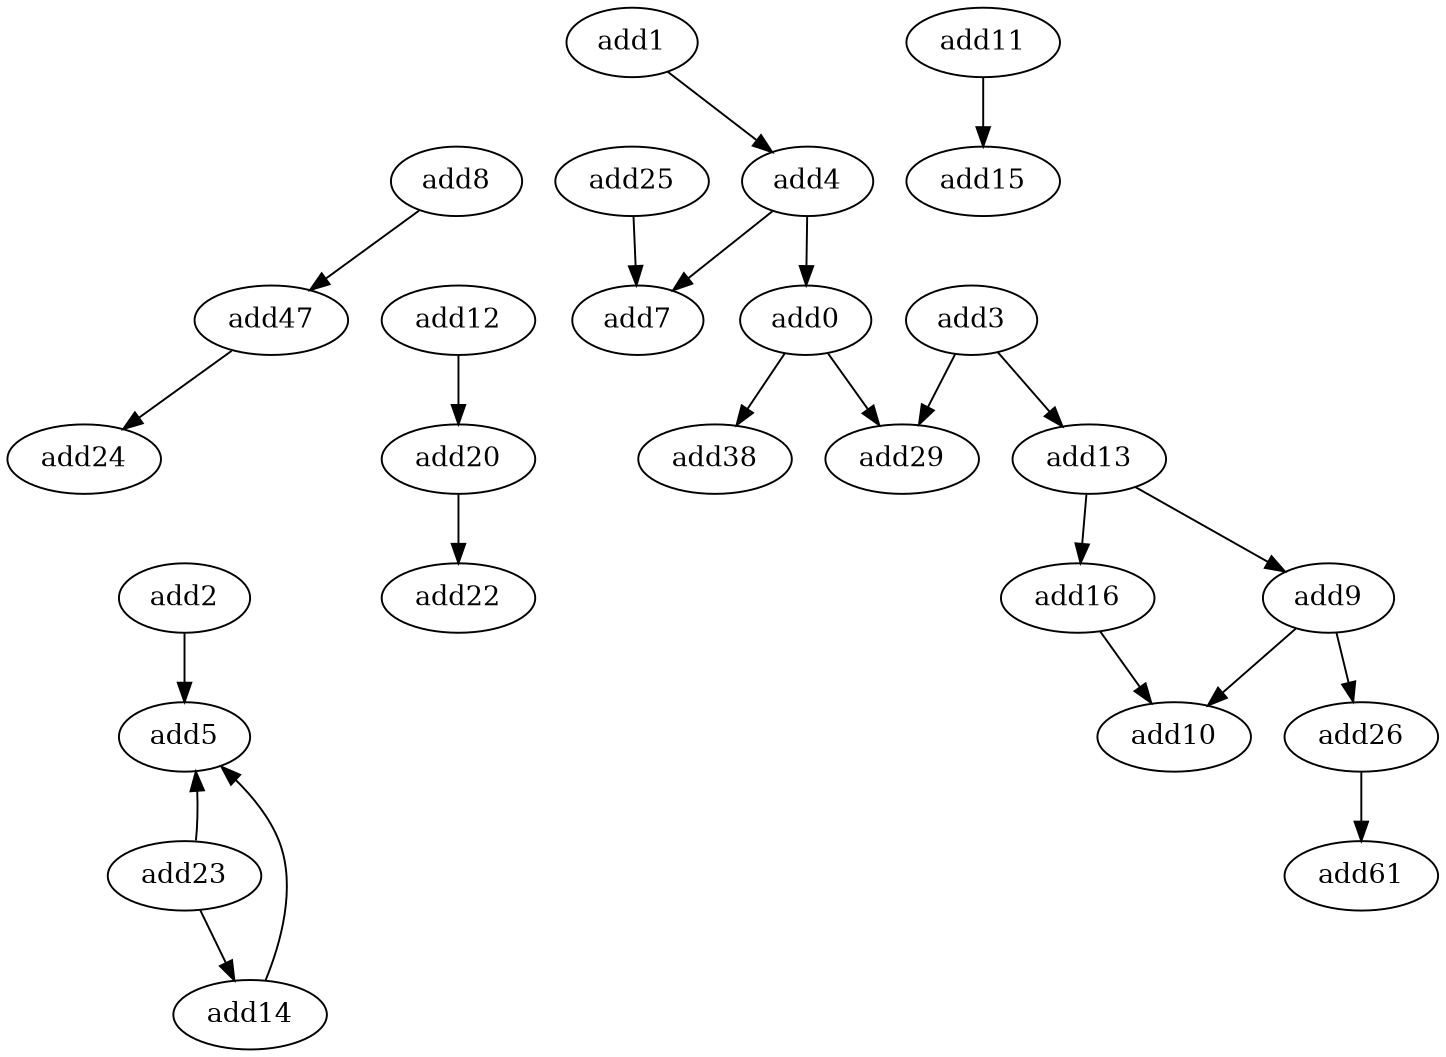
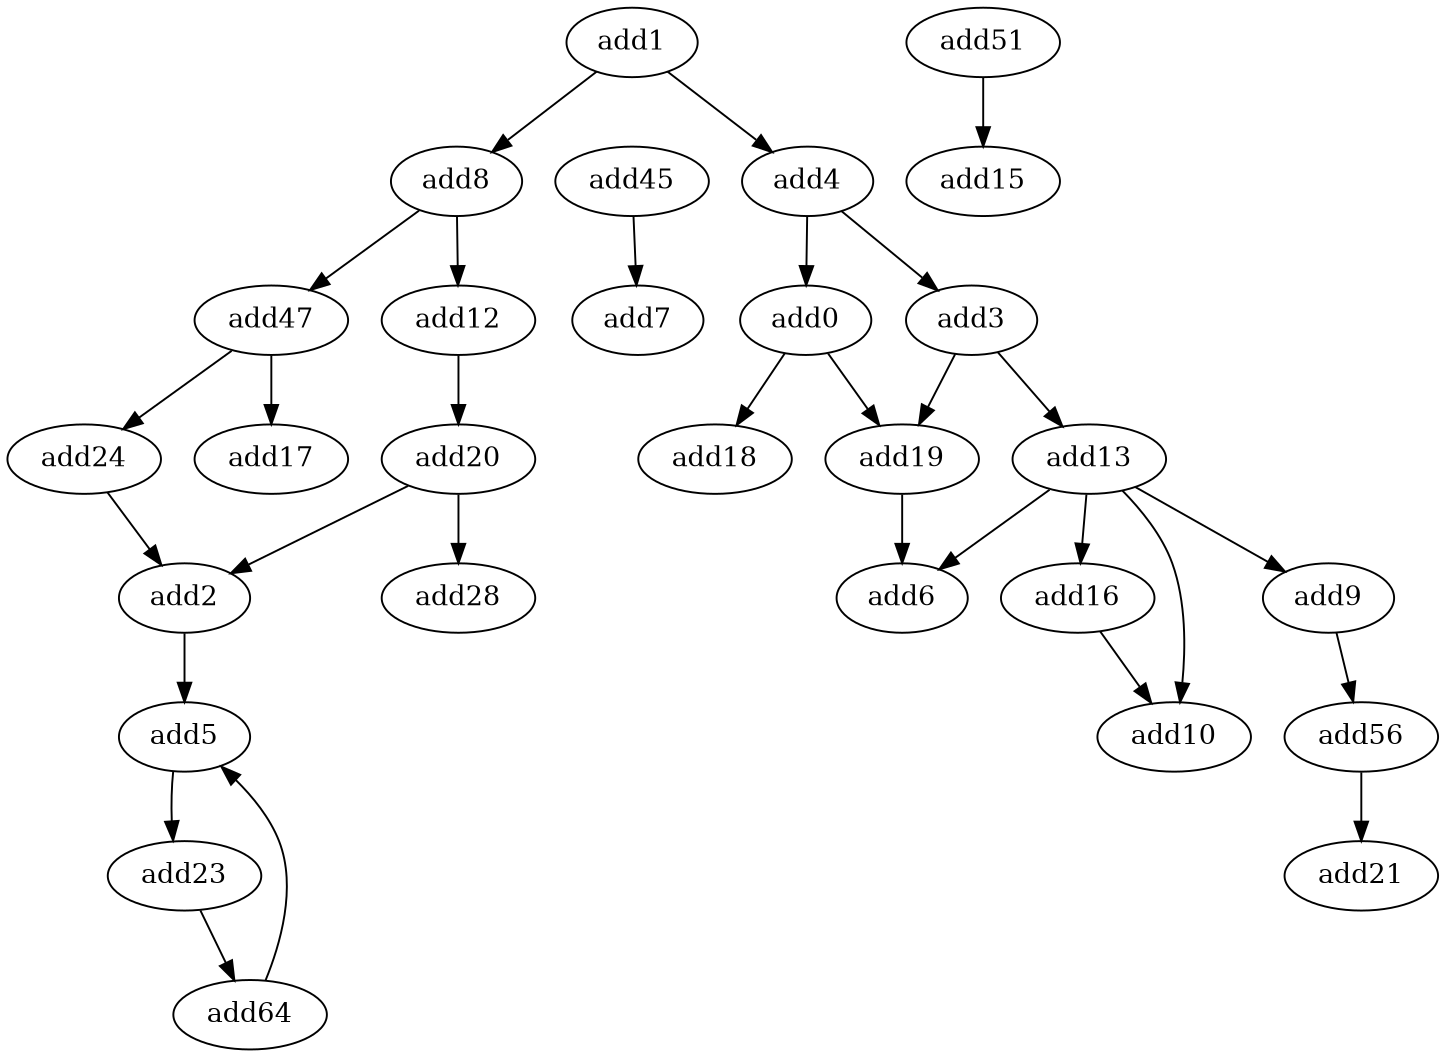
(983, 42) -> (983, 42)
none -> (552, 106)
(632, 181) -> (632, 181)
none -> (457, 241)
(730, 245) -> (882, 244)
none -> (271, 459)
(715, 459) -> (715, 459)
(902, 459) -> (902, 459)
none -> (129, 521)
none -> (328, 525)
(458, 598) -> (458, 598)
none -> (902, 598)
(1259, 661) -> (1177, 579)
(1361, 737) -> (1361, 737)
(197, 816) -> (172, 796)
(1361, 876) -> (1361, 876)
(250, 1015) -> (250, 1015)
